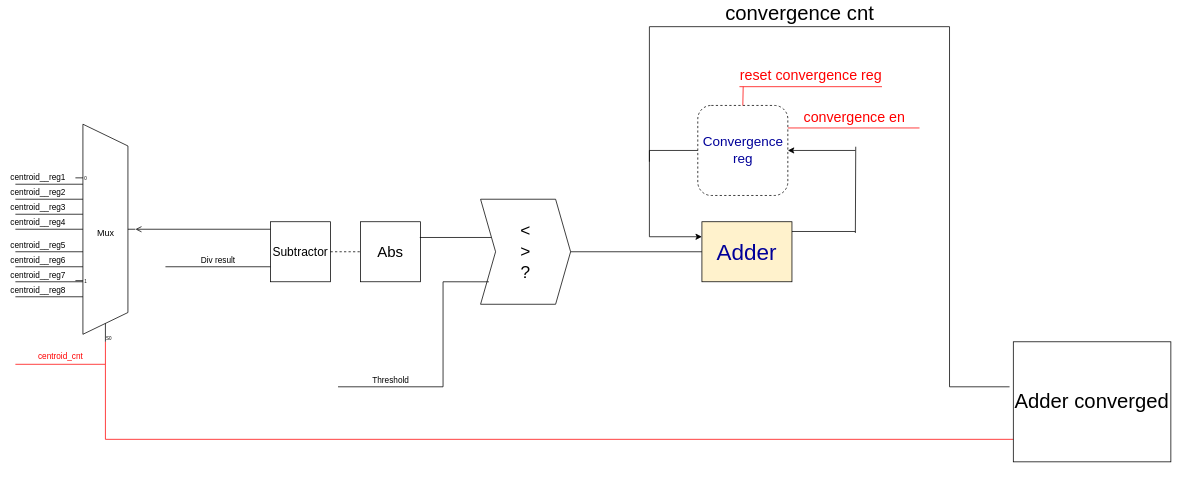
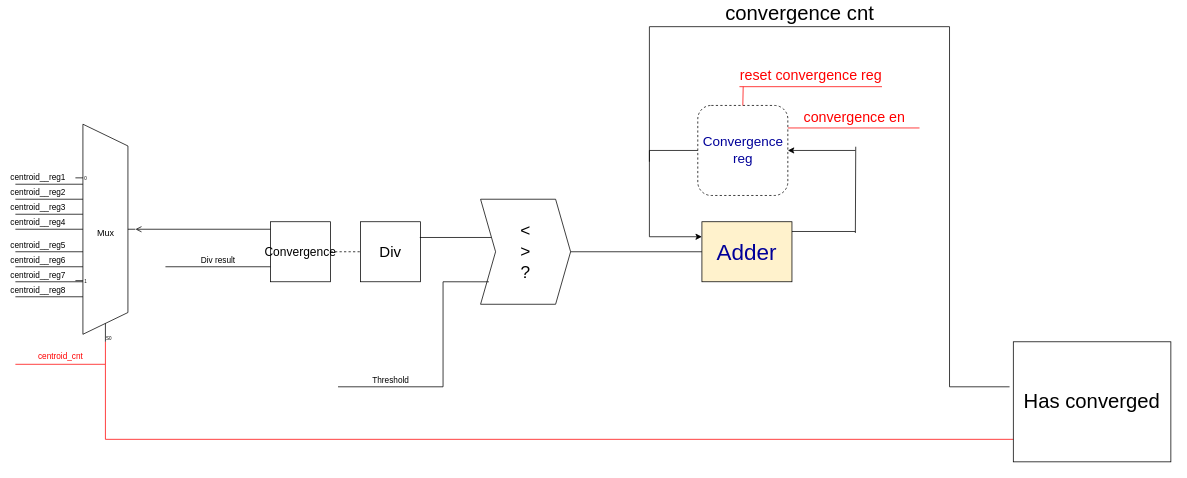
(300, 252) -> (300, 252)
(390, 252) -> (390, 252)
(1092, 402) -> (1092, 402)
